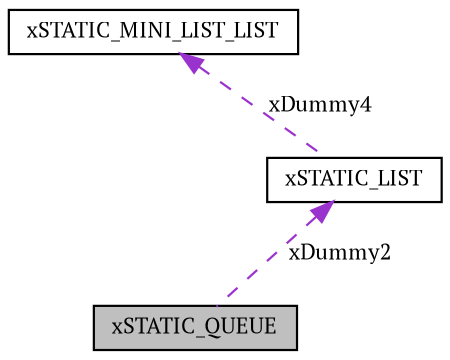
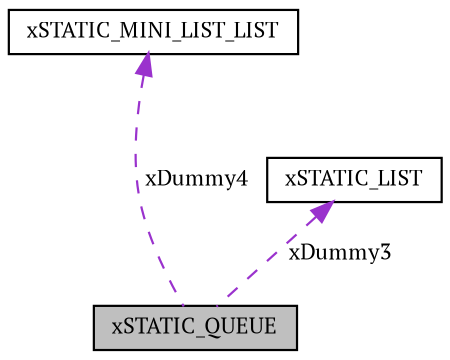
(263, 113) -> (139, 195)
(338, 254) -> (338, 254)
